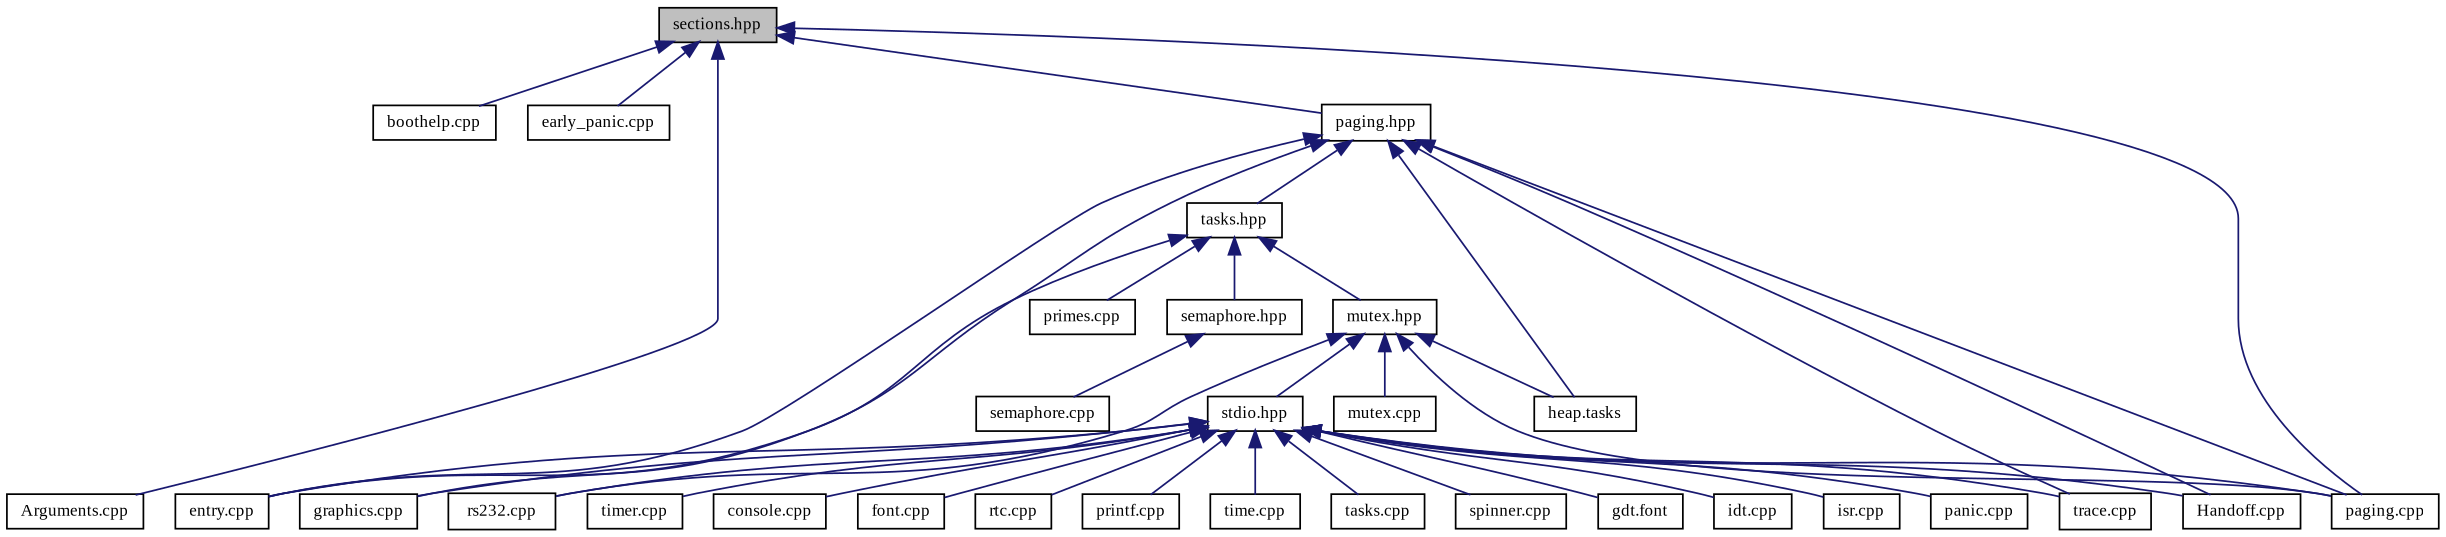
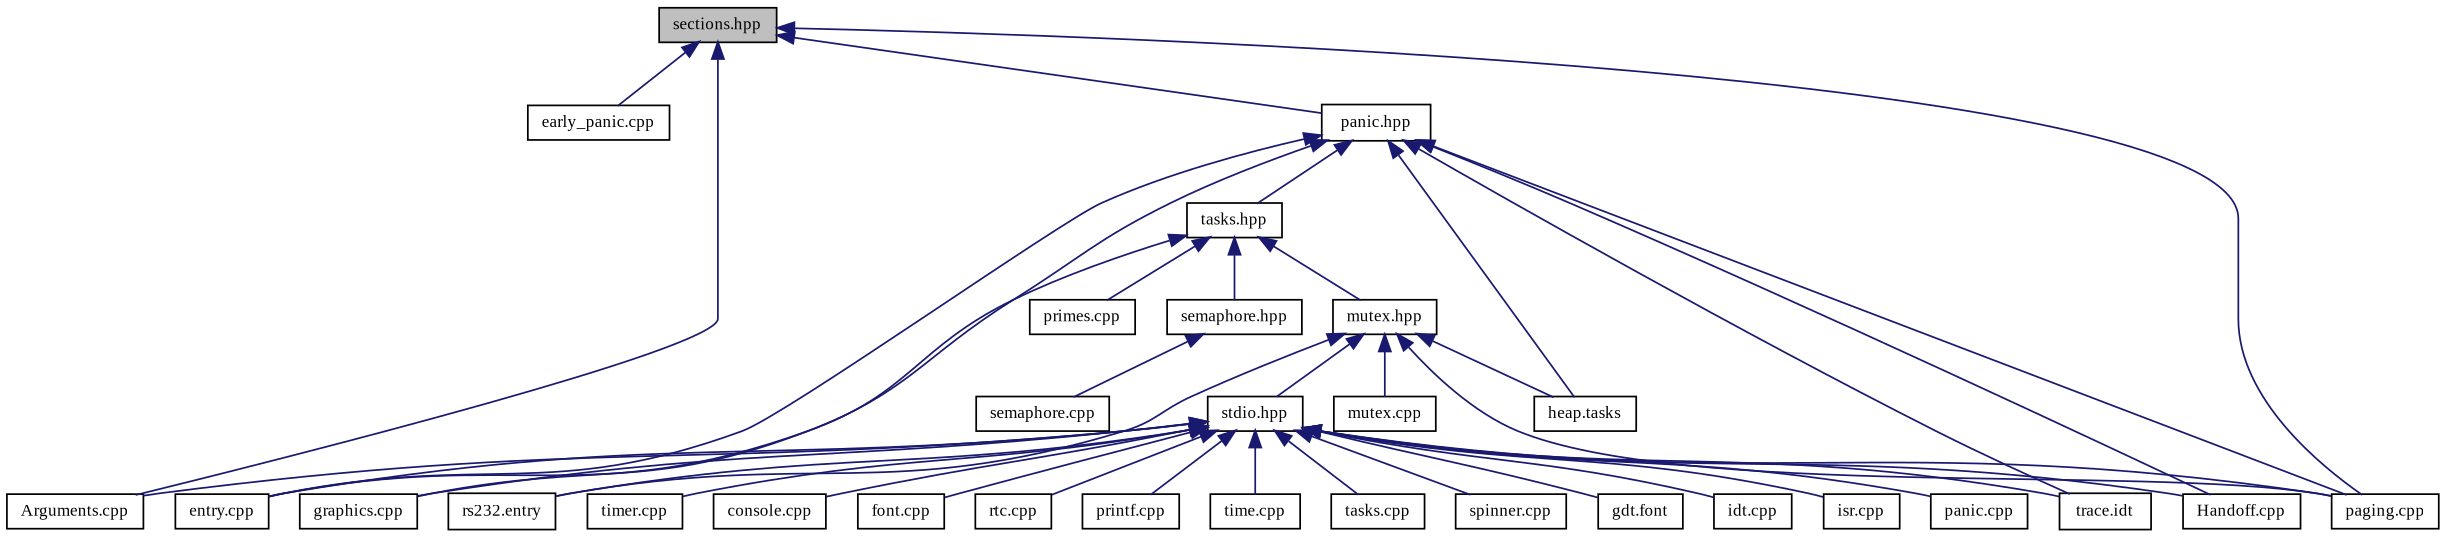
(435, 123) -> none
(1376, 123) -> (1376, 123)
none -> (666, 456)
(502, 511) -> (502, 511)
(2105, 511) -> (2105, 511)
